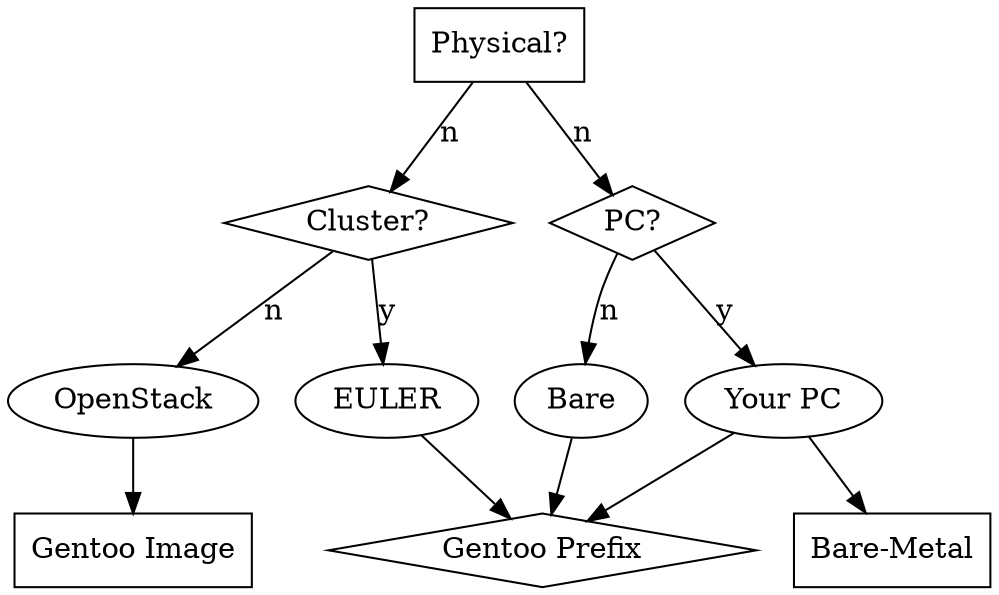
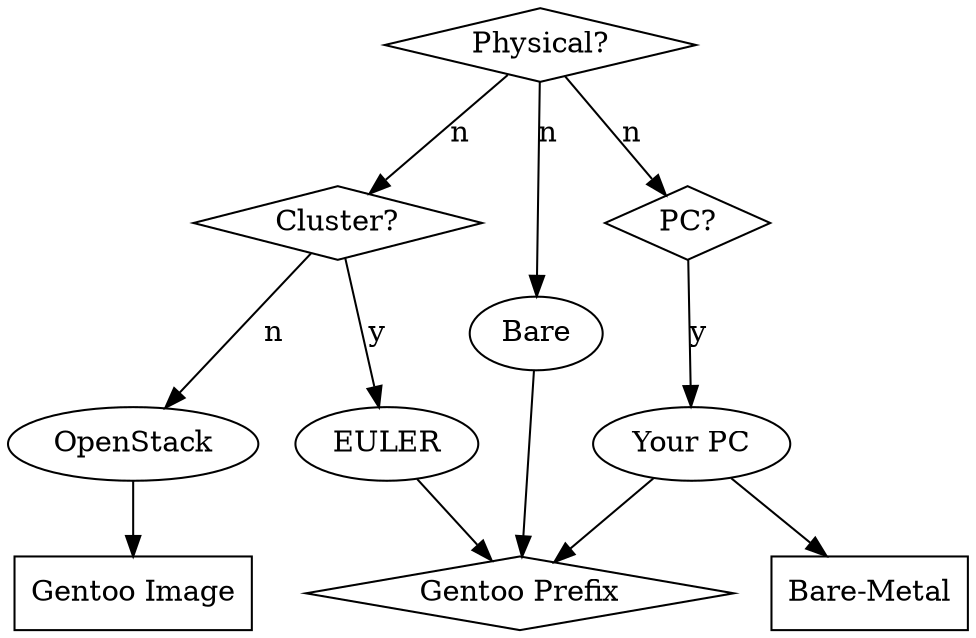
(499, 45) -> (540, 45)
(599, 297) -> (538, 179)
